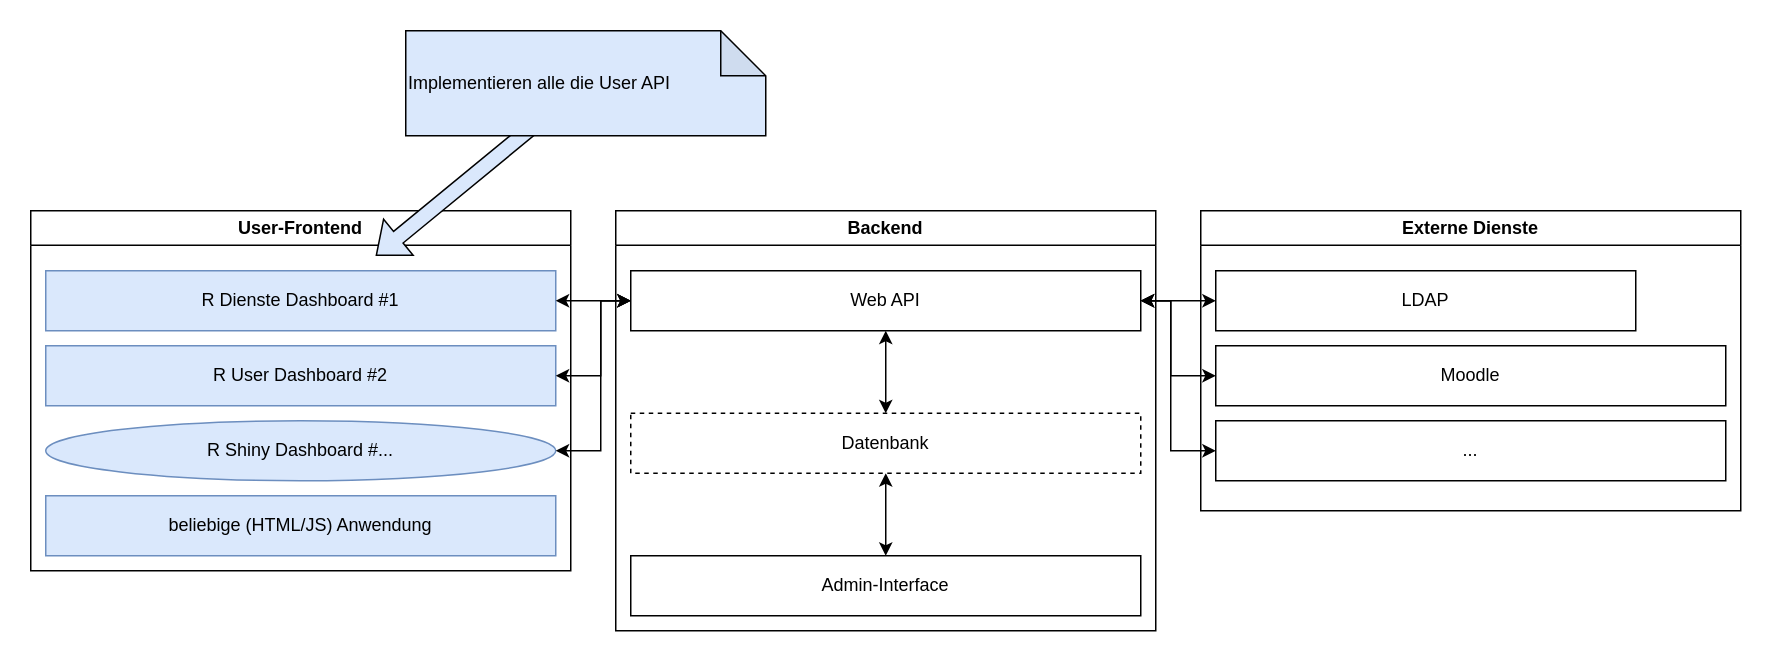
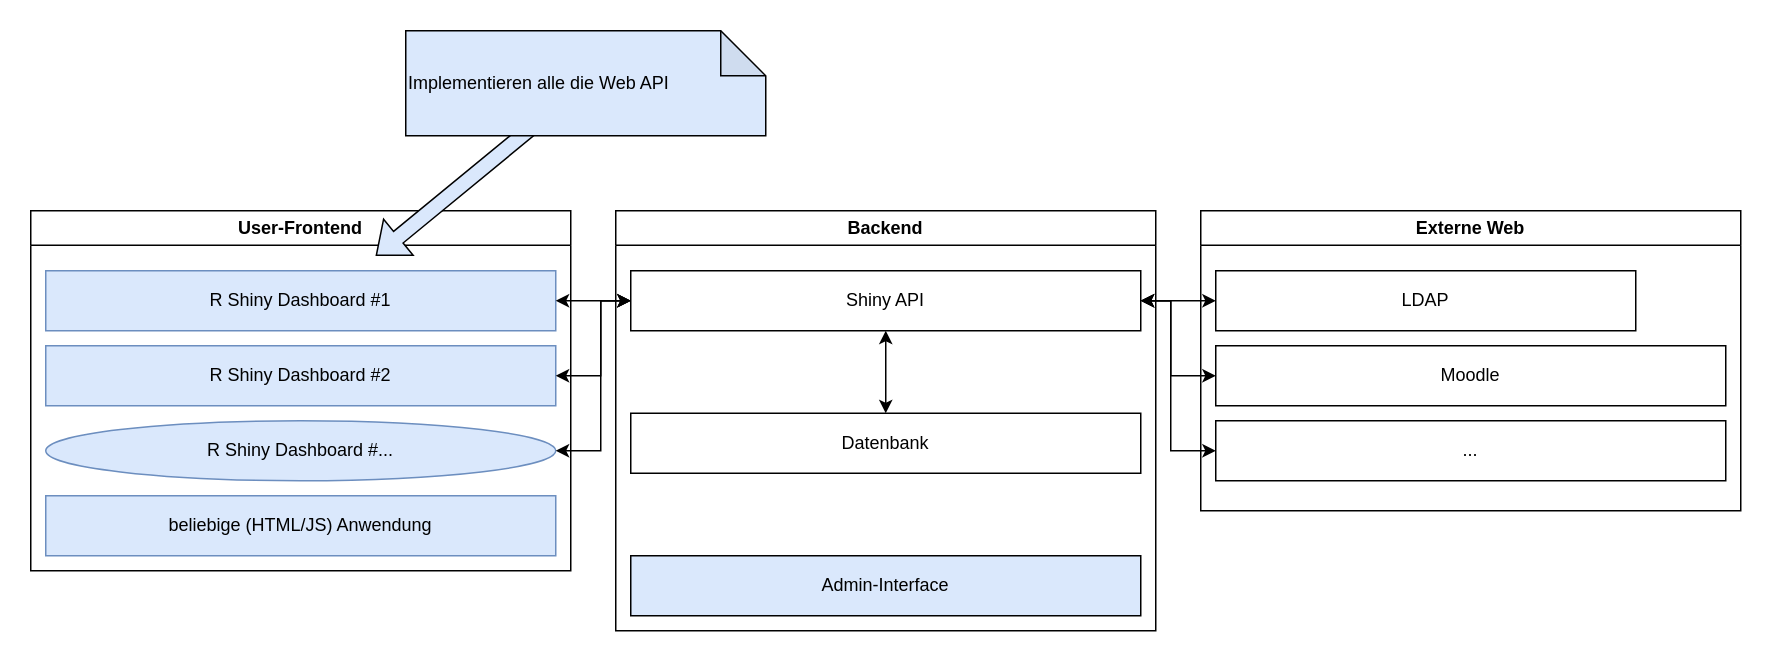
(549, 83) -> (544, 83)
(1471, 229) -> (1471, 229)
(301, 301) -> (301, 301)
(886, 301) -> (886, 301)
(301, 376) -> (301, 376)
(886, 443) -> (886, 443)
(886, 514) -> none
(886, 586) -> (886, 586)
